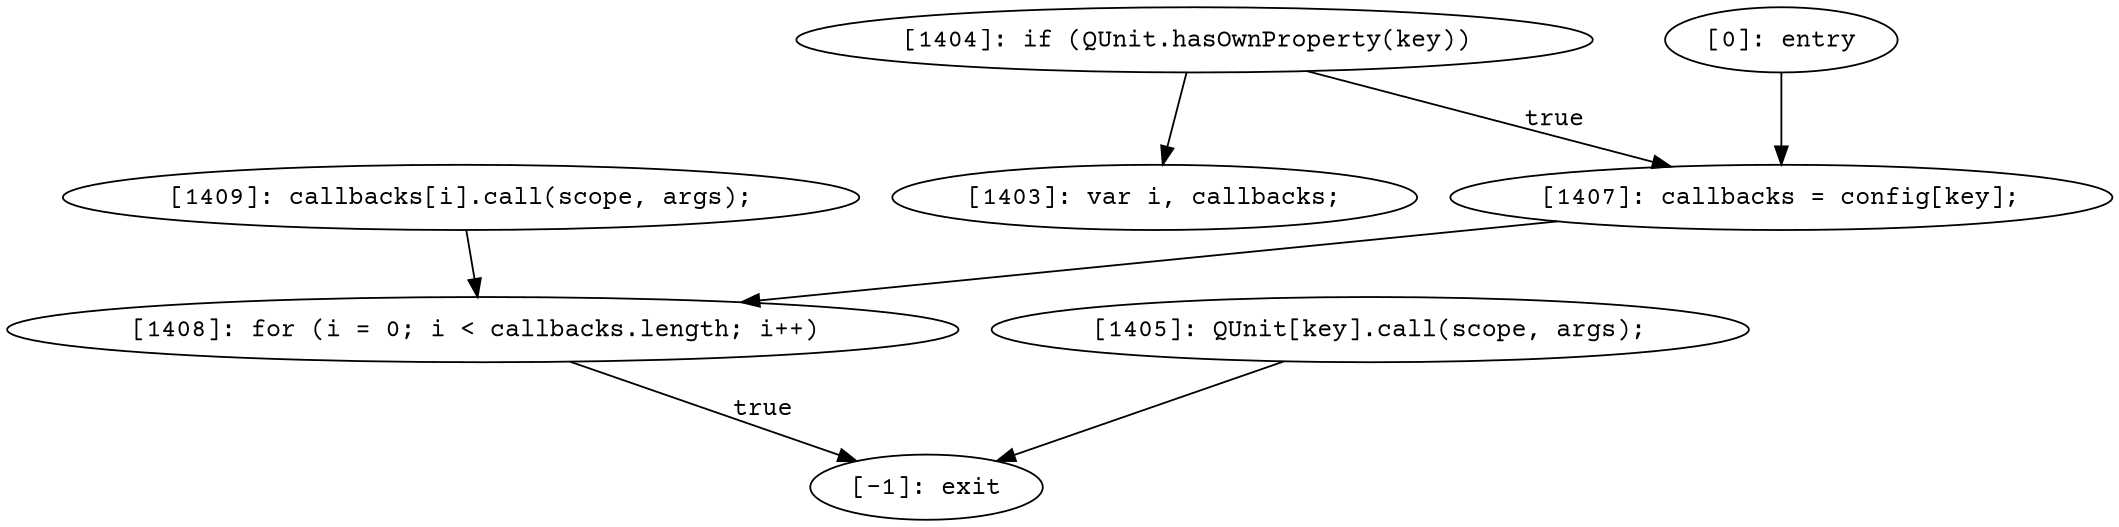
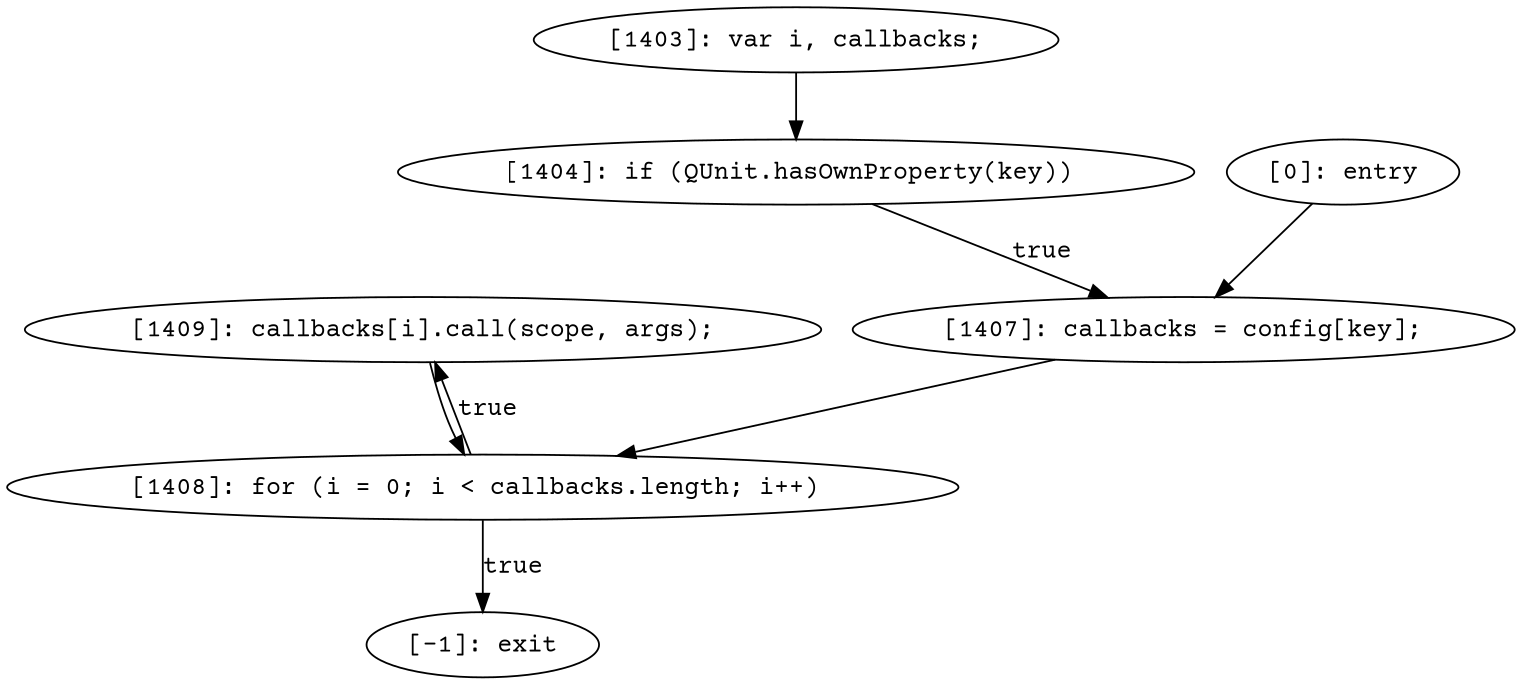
(1177, 110) -> (796, 97)
(1370, 330) -> none
none -> (456, 417)
